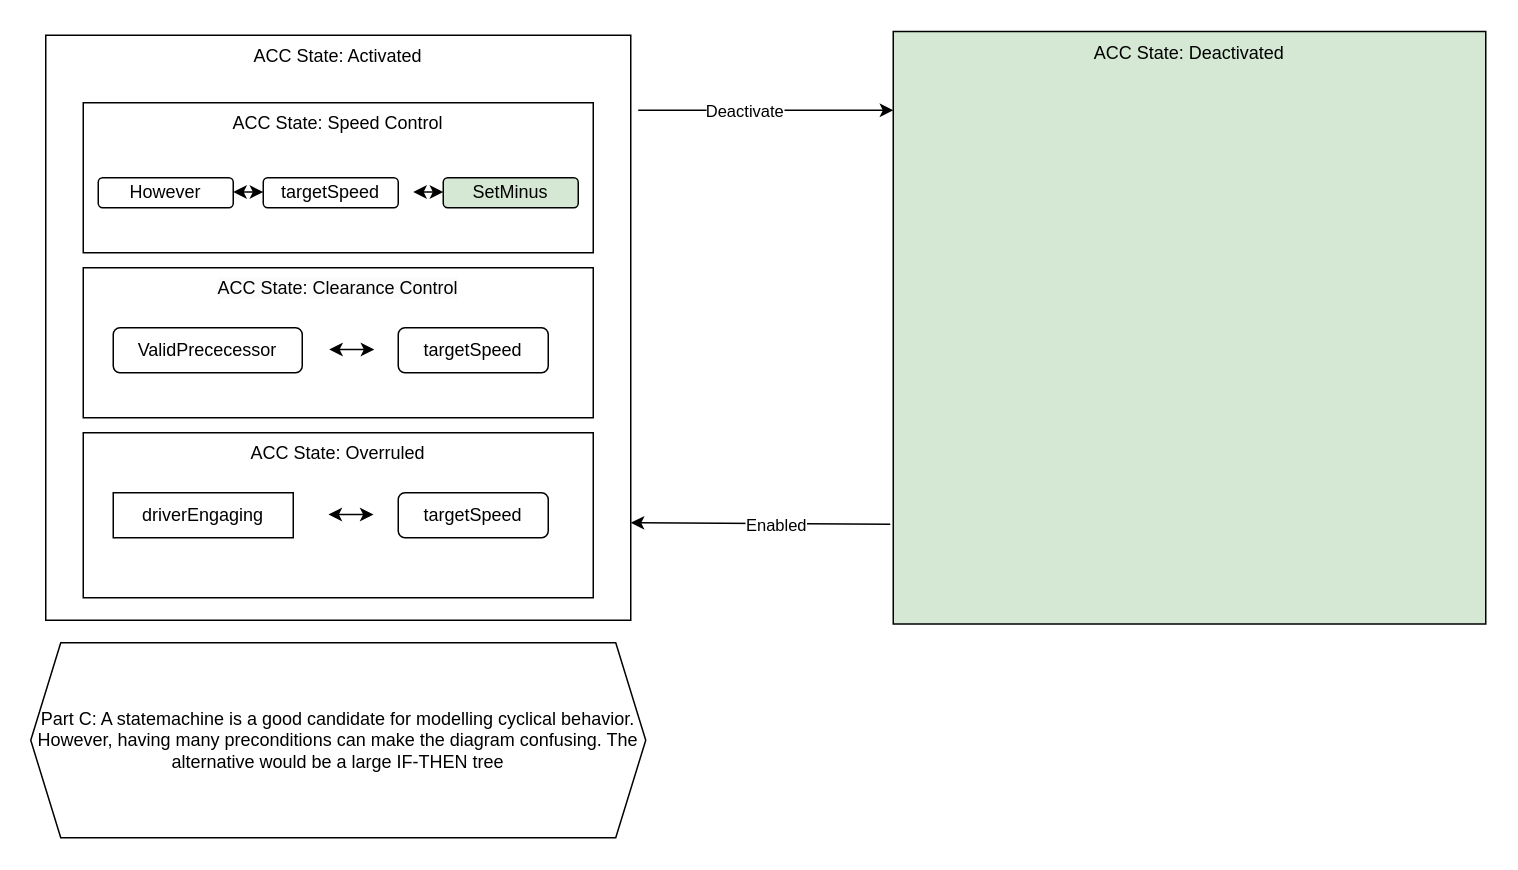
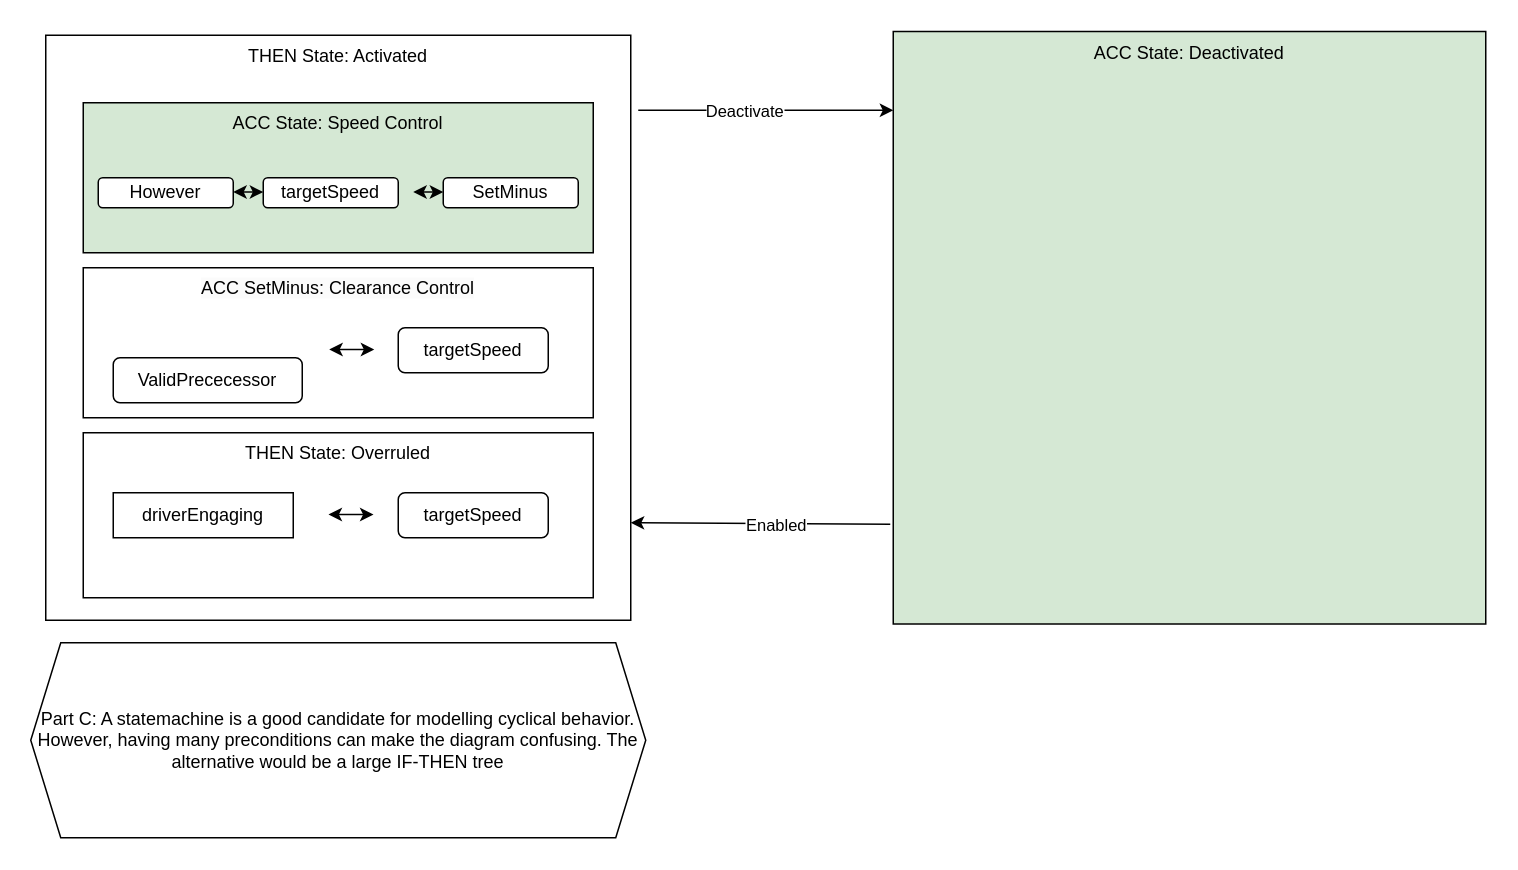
(338, 57) -> (338, 57)
(338, 124) -> (338, 124)
(511, 193) -> (511, 193)
(338, 289) -> (338, 289)
(208, 350) -> (208, 380)
(338, 454) -> (338, 454)
